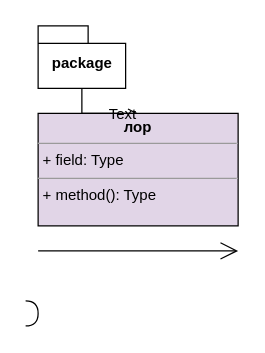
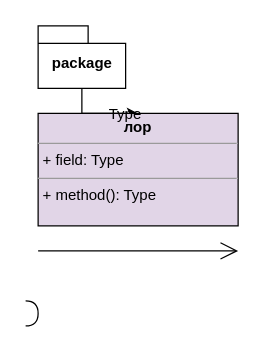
(125, 113) -> (122, 113)
(126, 115) -> (126, 115)
